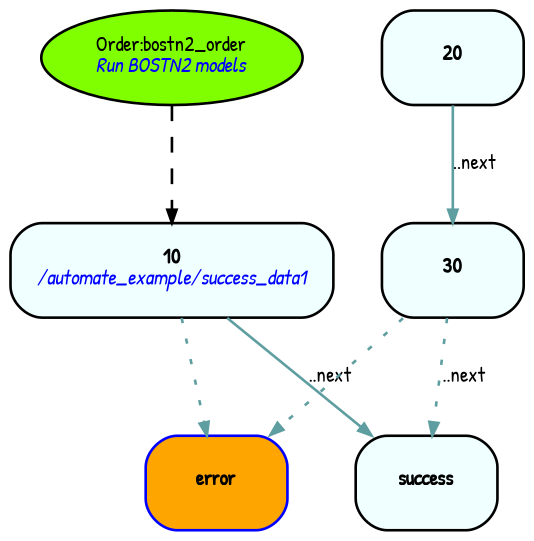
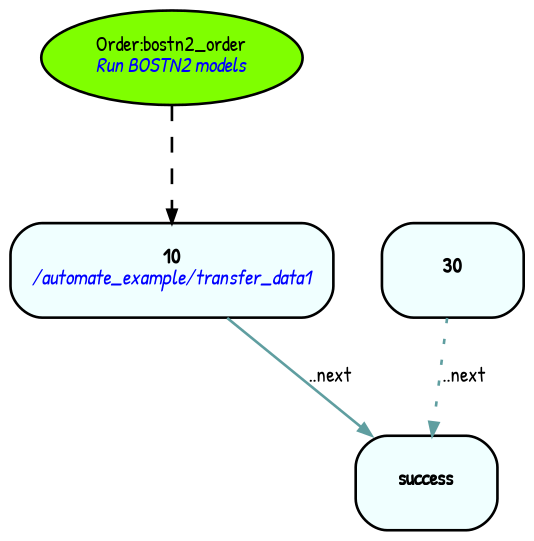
(453, 58) -> none
(172, 278) -> (172, 278)
(217, 483) -> none
